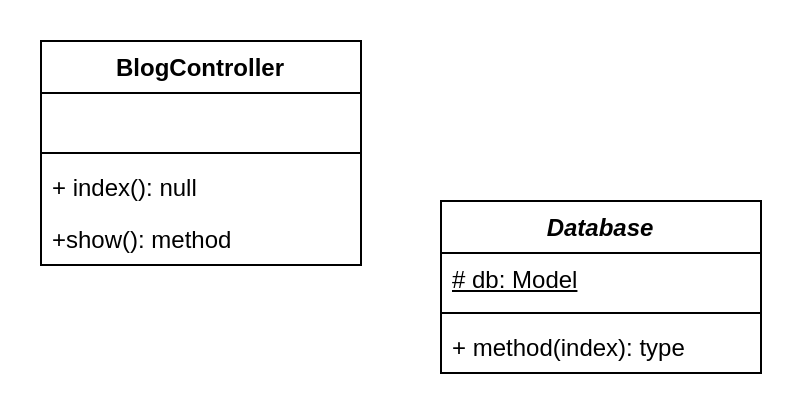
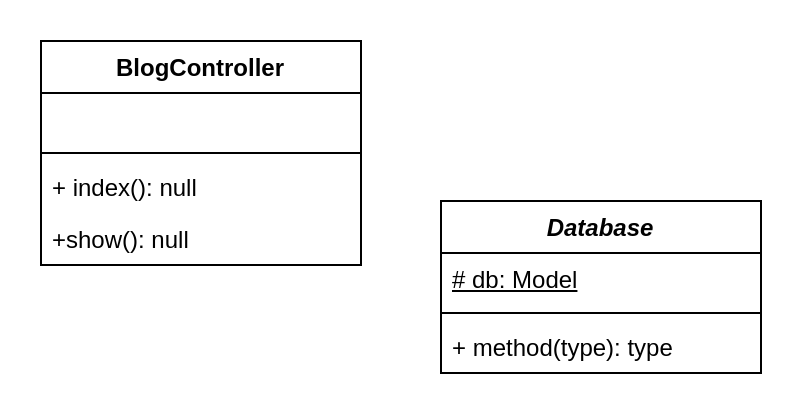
(148, 241) -> (128, 241)
(582, 349) -> (578, 349)
